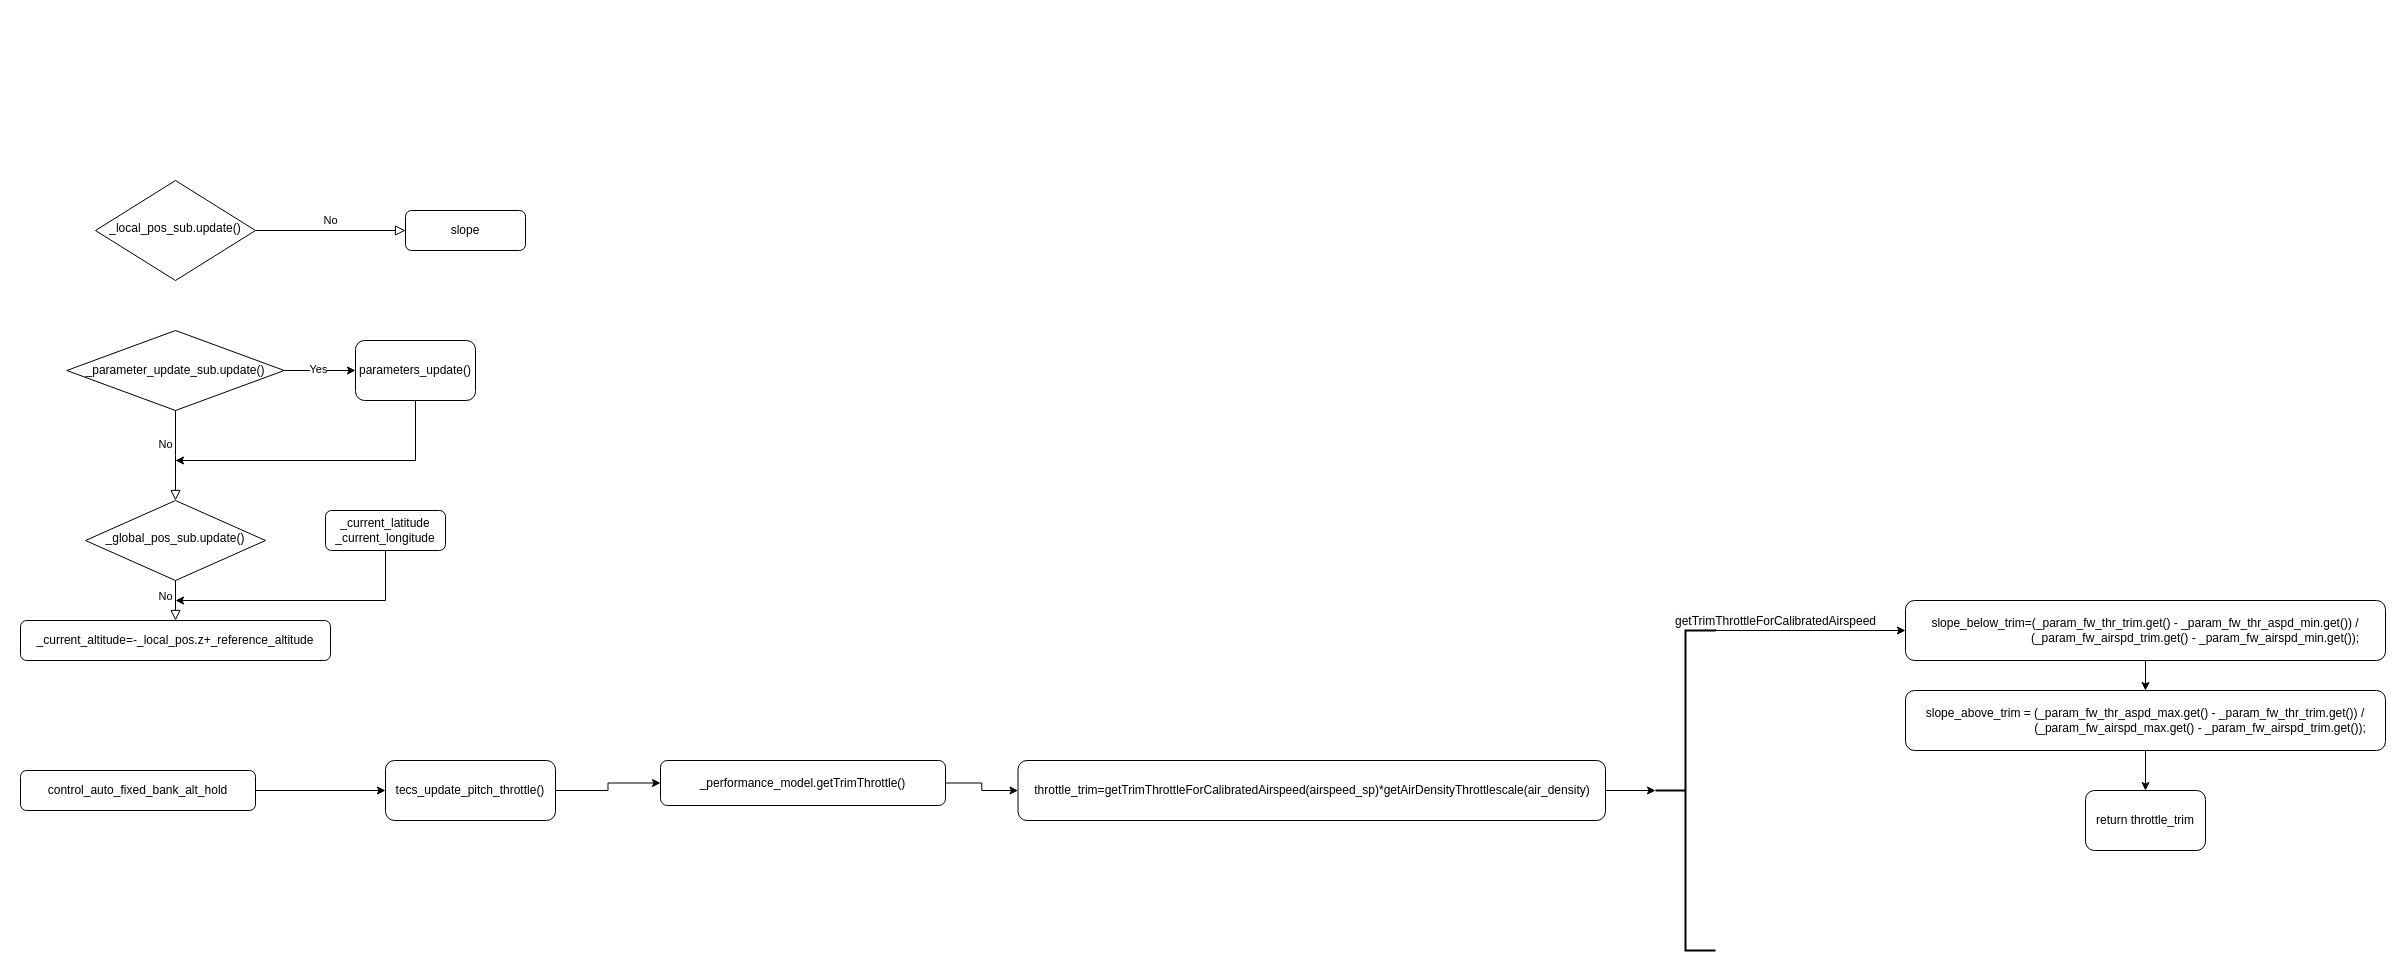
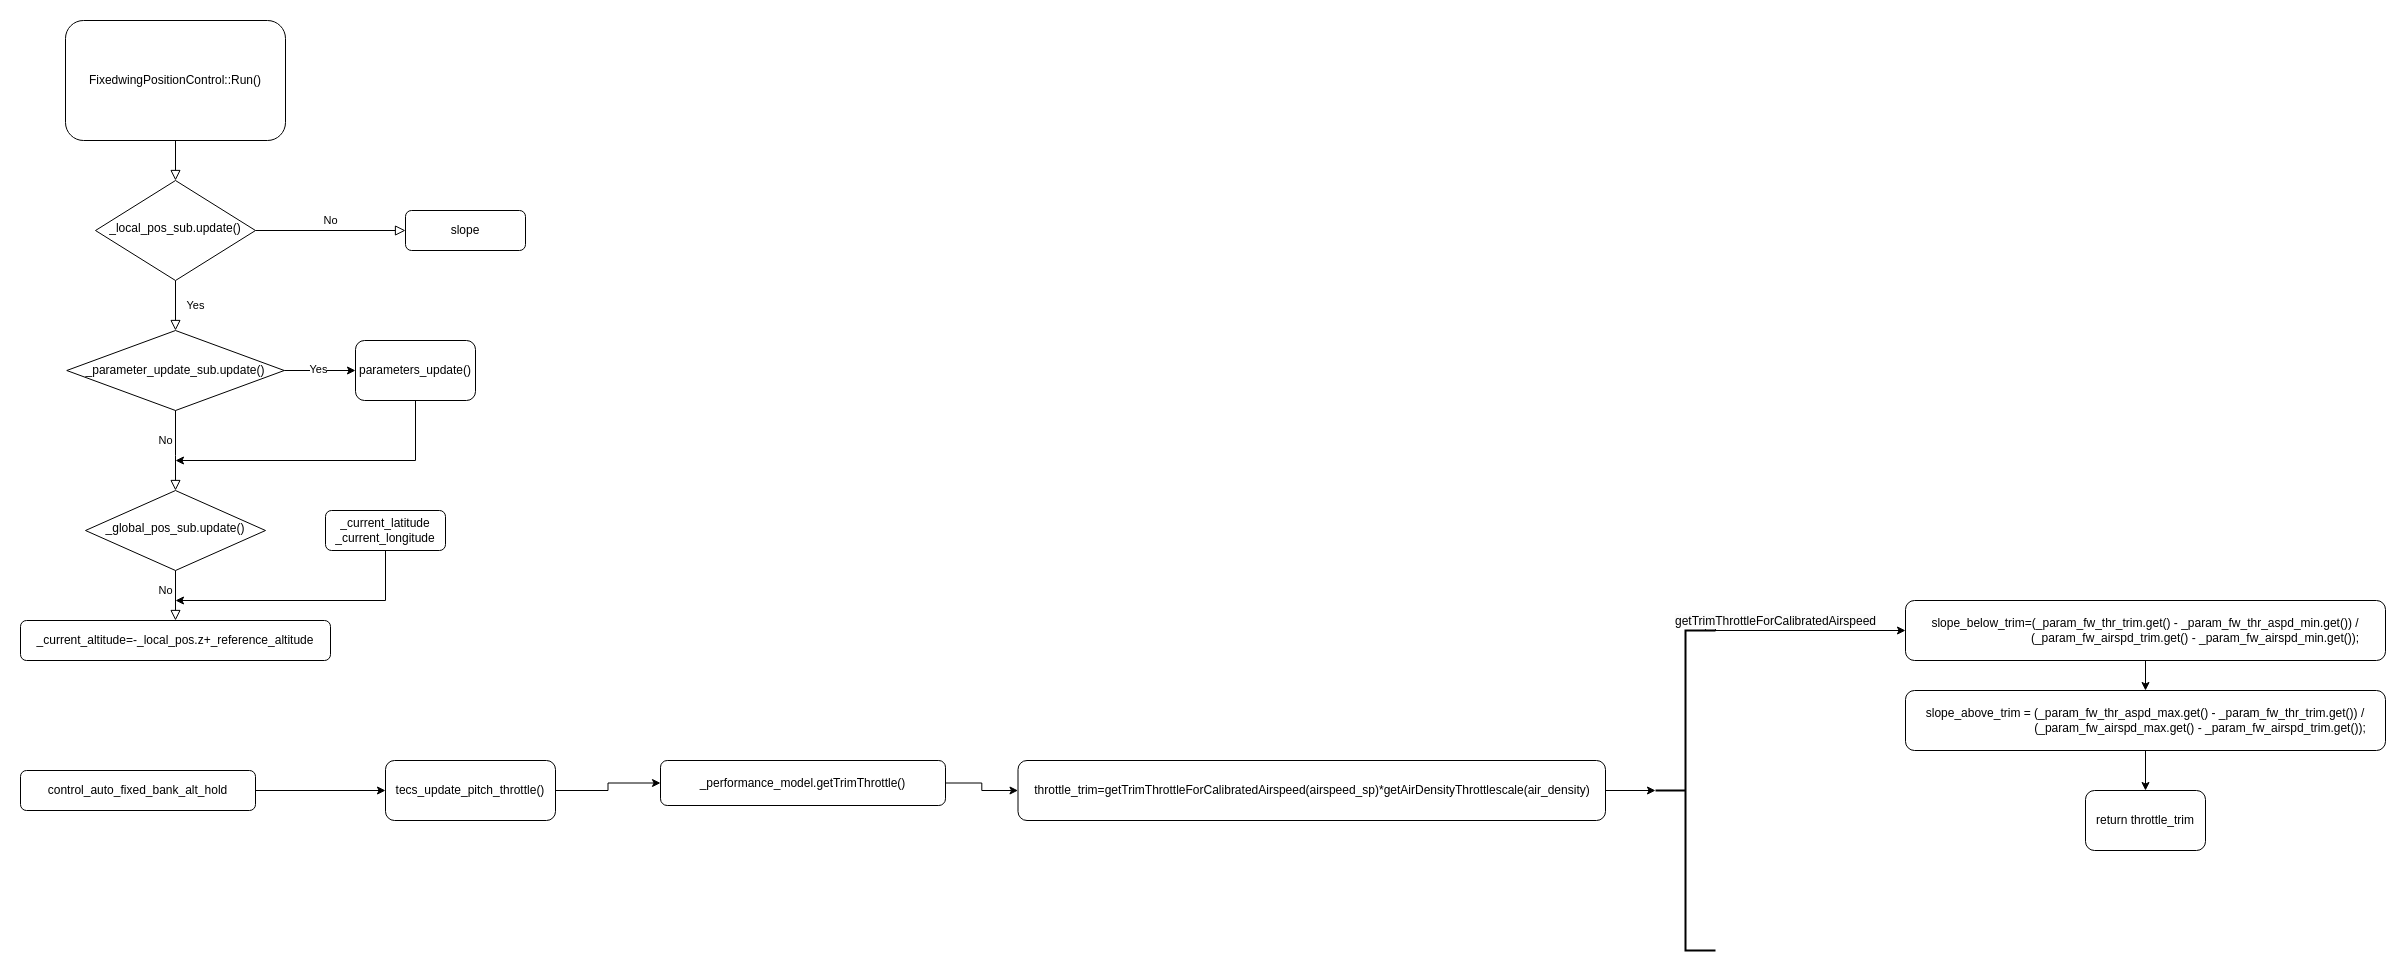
none -> (176, 81)
none -> (176, 155)
none -> (176, 300)
(176, 541) -> (176, 531)
